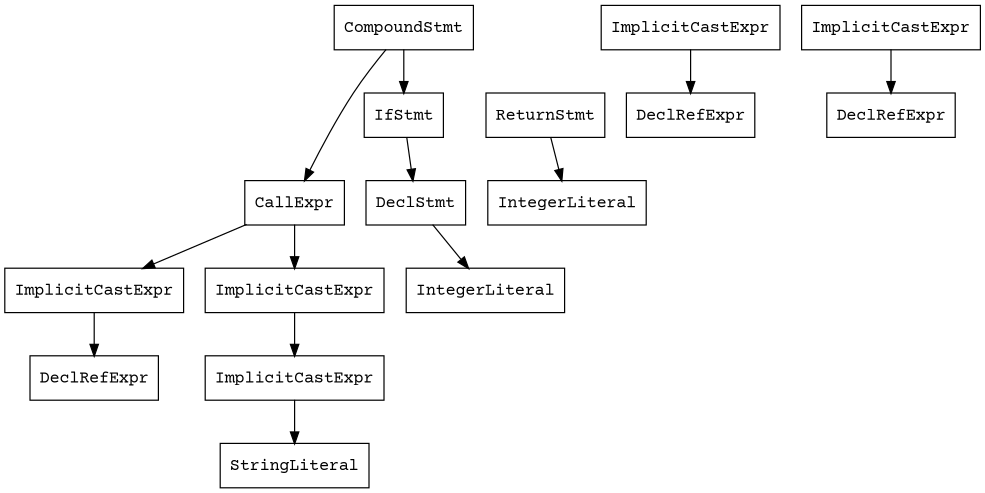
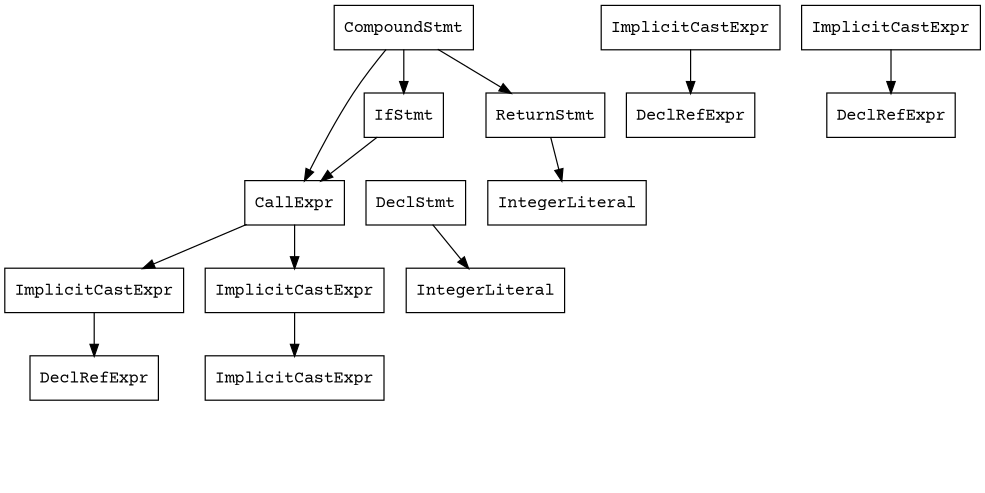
none -> (469, 68)
(409, 153) -> (354, 155)
(295, 466) -> none
